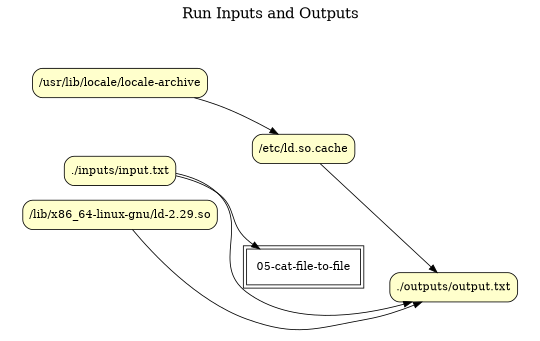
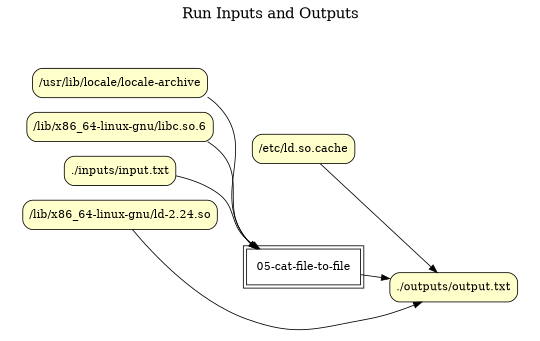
(234, 112) -> (235, 164)
none -> (120, 127)
(120, 215) -> (120, 215)
(250, 294) -> (371, 276)
